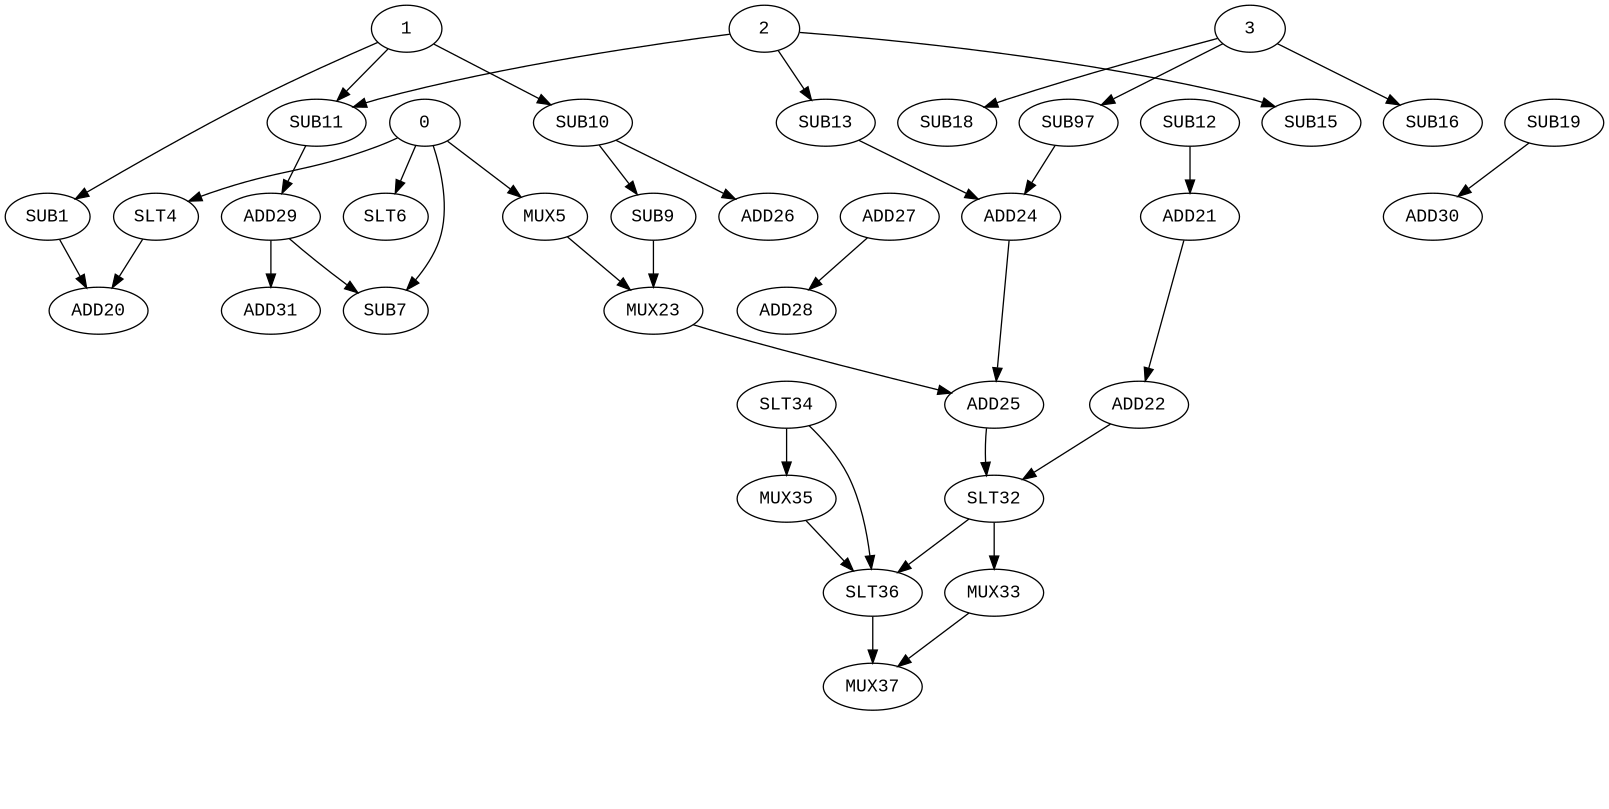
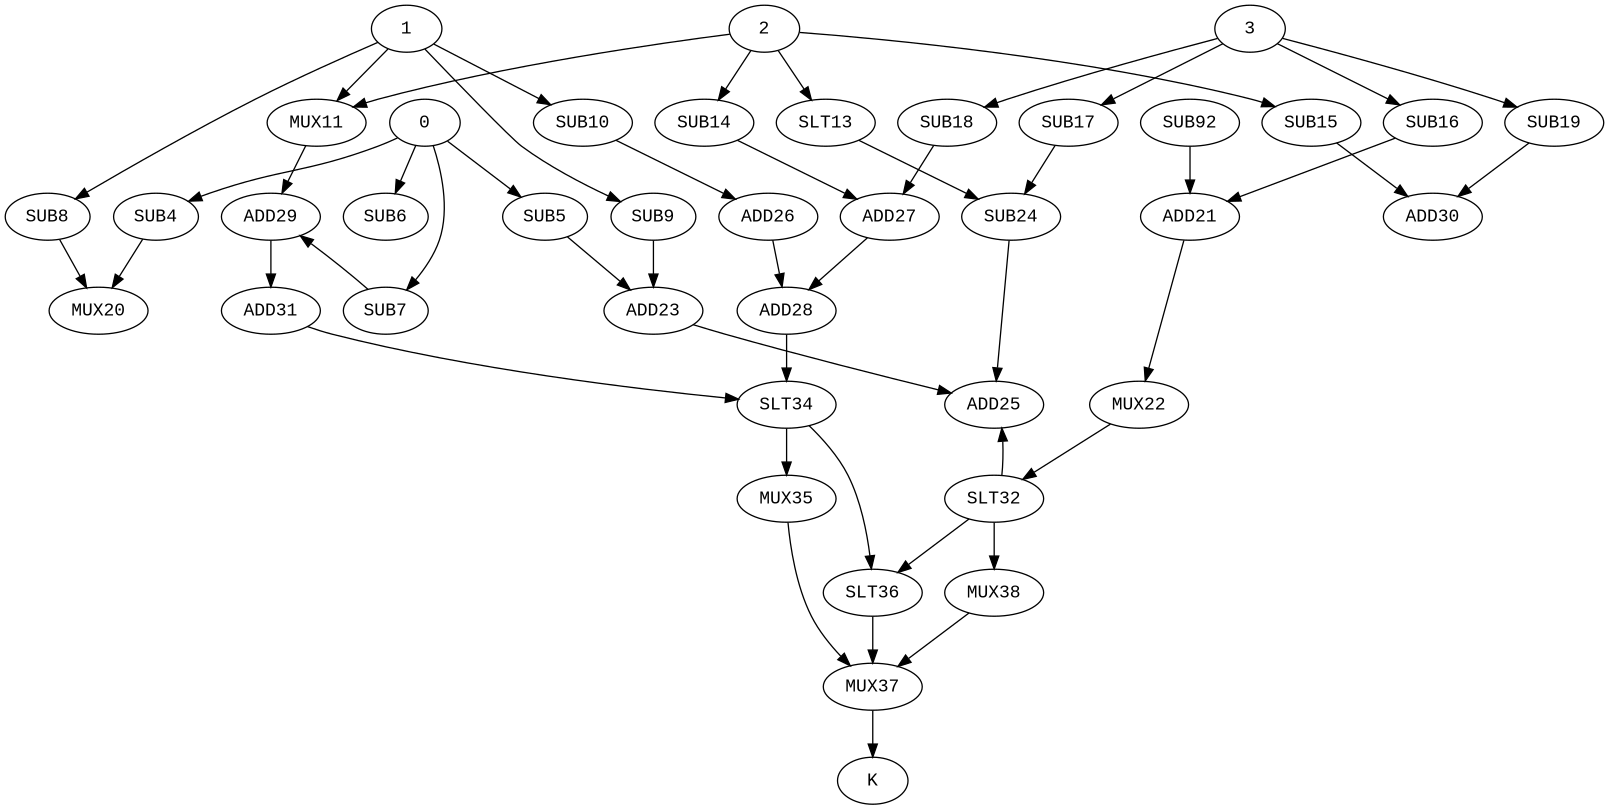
none -> (1394, 69)
(317, 123) -> (317, 123)
none -> (704, 123)
(826, 123) -> (826, 123)
(1069, 123) -> (1069, 123)
(1190, 123) -> (1190, 123)
none -> (923, 162)
(614, 164) -> (508, 134)
none -> (1367, 166)
none -> (1318, 167)
(48, 217) -> (48, 217)
(156, 217) -> (156, 217)
(386, 217) -> (386, 217)
(545, 217) -> (545, 217)
(1011, 217) -> (1011, 217)
none -> (776, 257)
(318, 262) -> (340, 266)
(99, 311) -> (99, 311)
(653, 311) -> (653, 311)
none -> (787, 360)
none -> (515, 371)
(1139, 405) -> (1139, 405)
(985, 445) -> (1003, 459)
(825, 541) -> (802, 594)
(994, 593) -> (994, 593)
none -> (873, 781)
